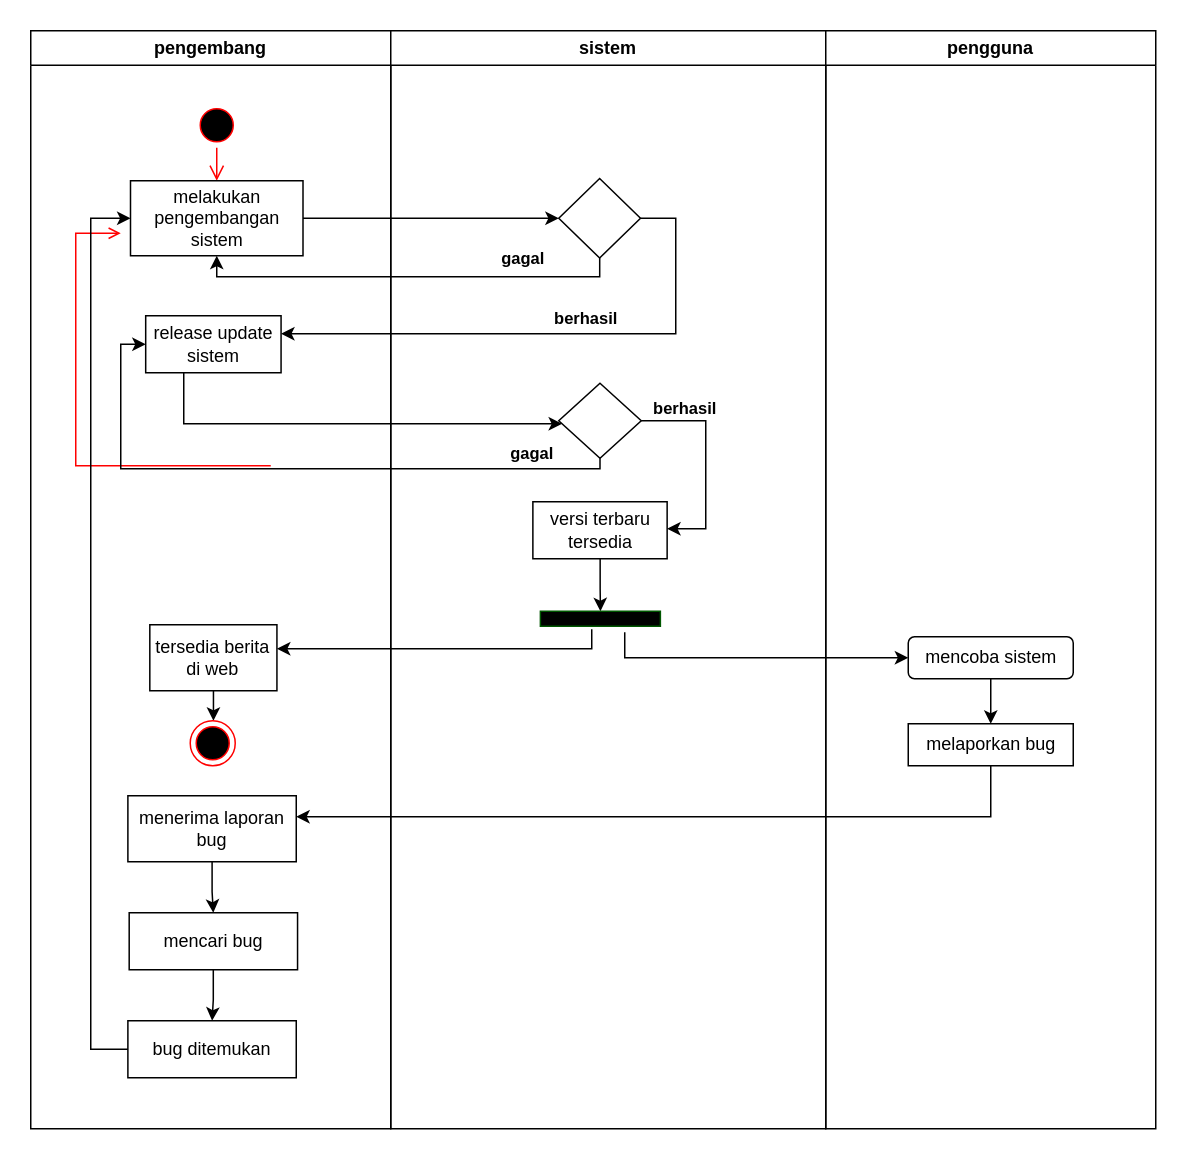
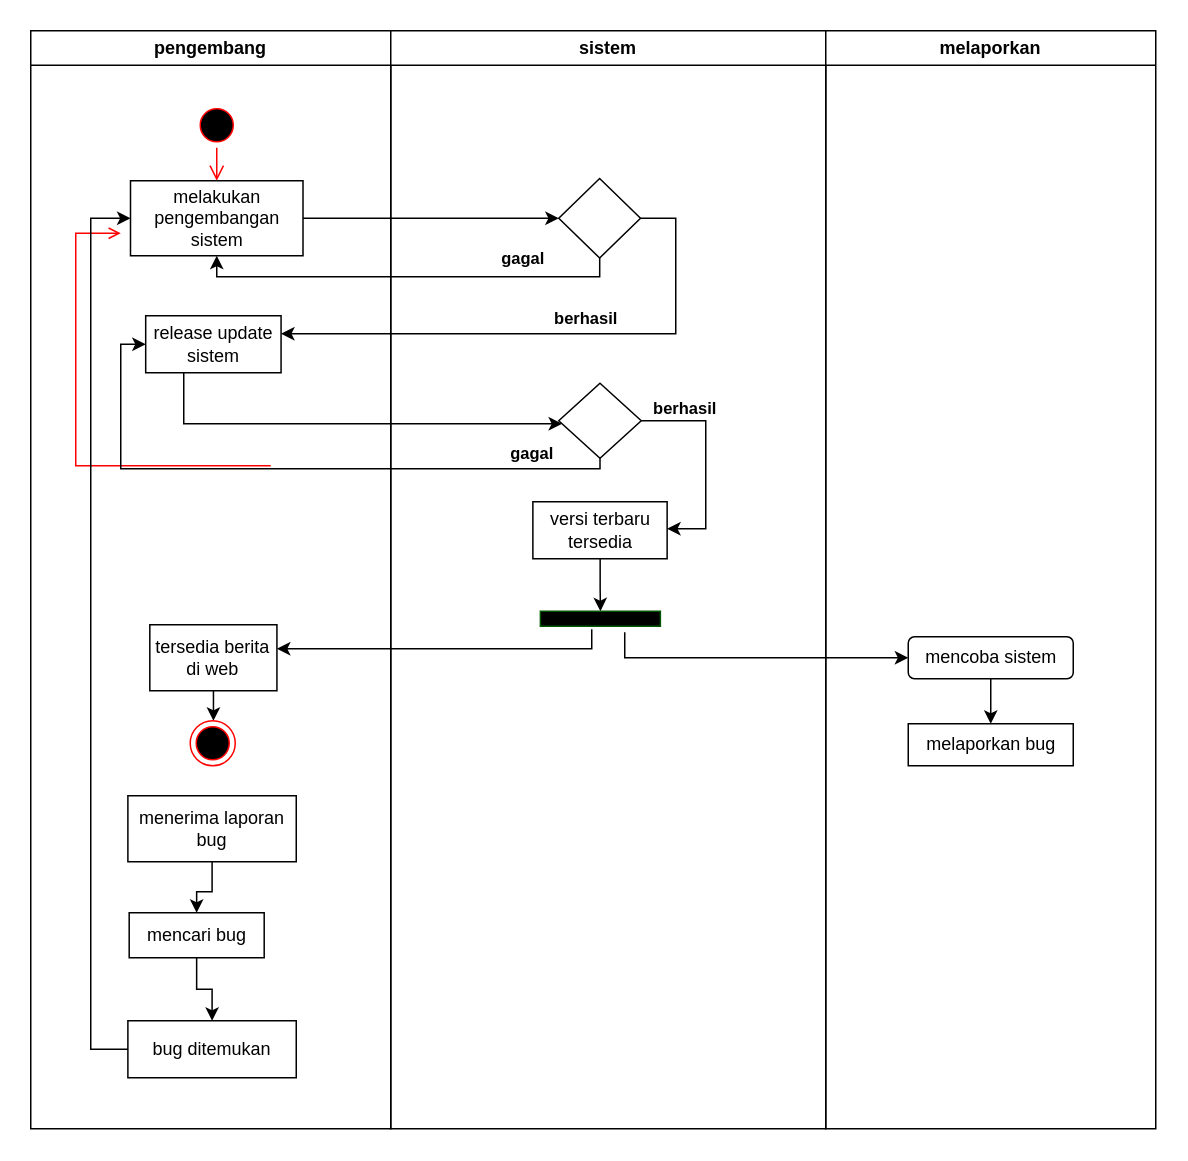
(991, 49) -> (991, 49)
(674, 817) -> none
(213, 941) -> (197, 935)
